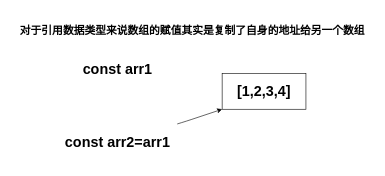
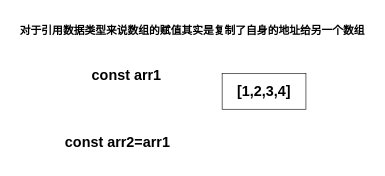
(117, 69) -> (126, 75)
(199, 117) -> none
